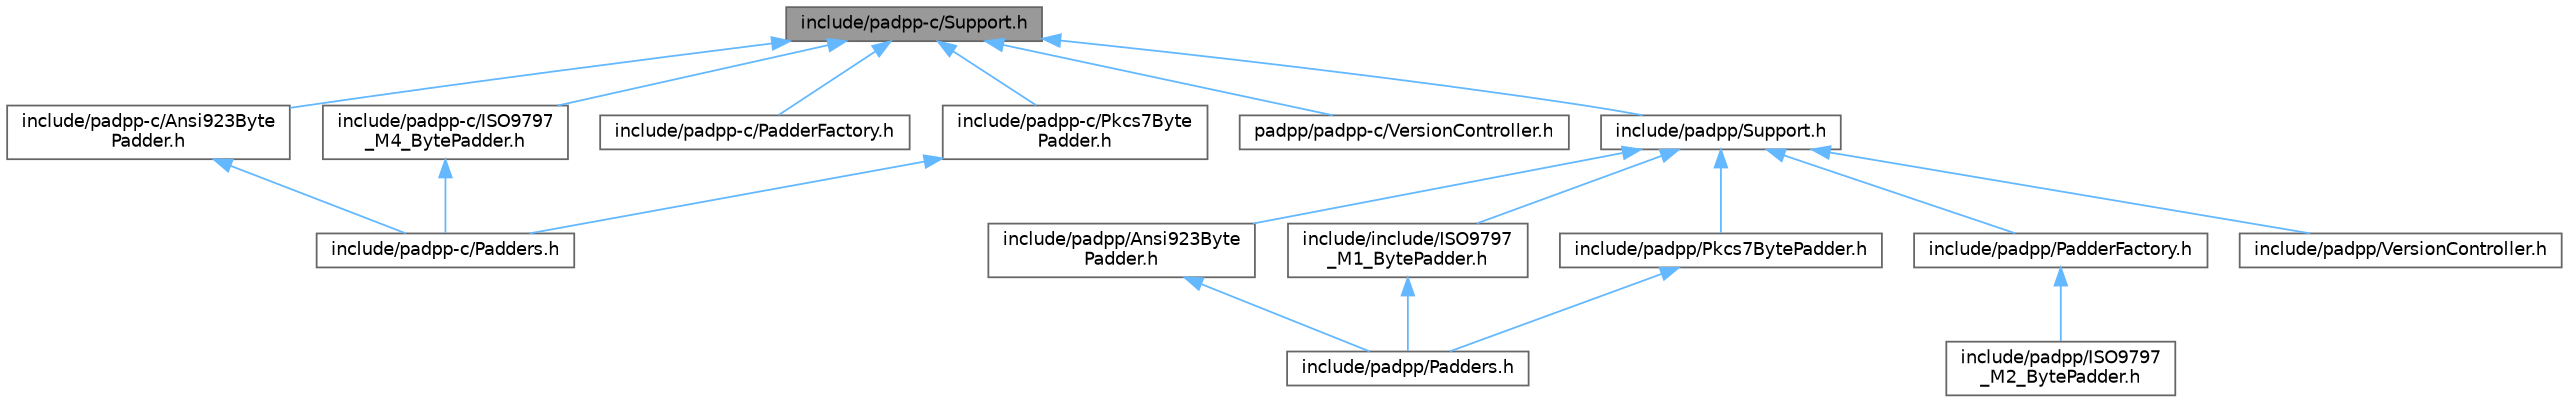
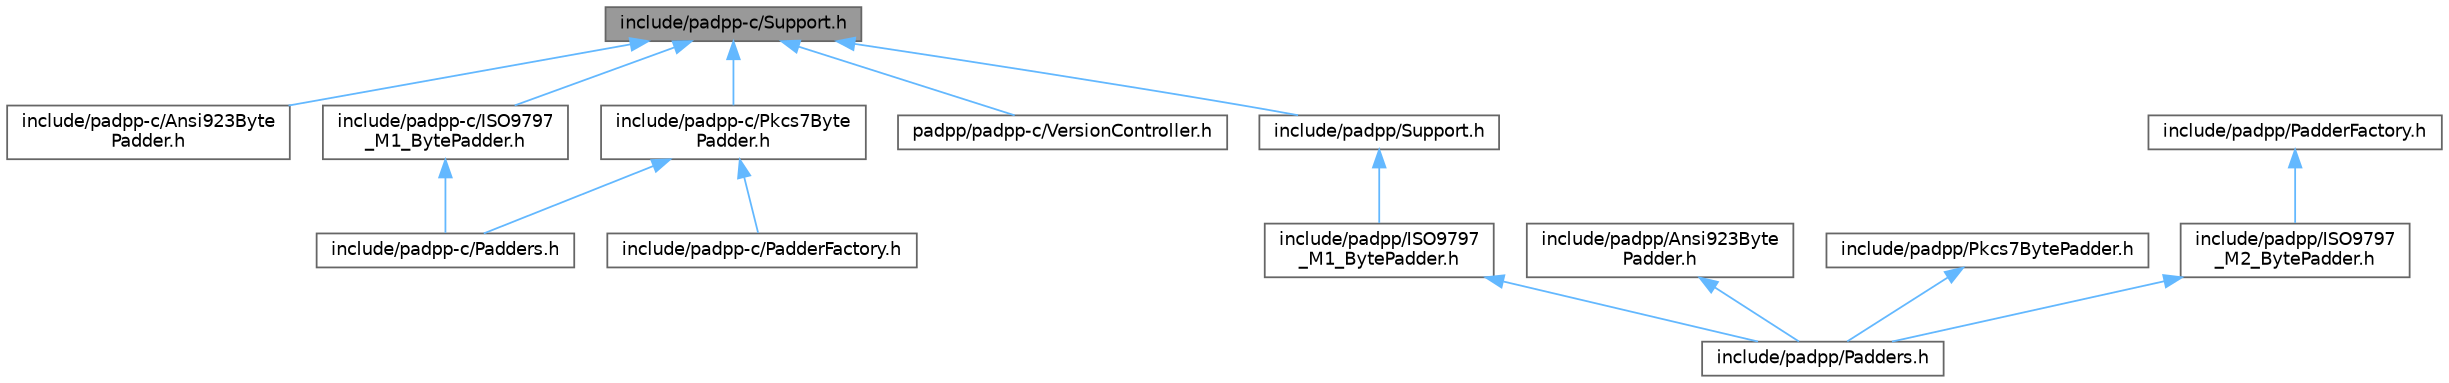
(827, 83) -> (751, 205)
(445, 132) -> (445, 132)
(1438, 188) -> none
(1899, 194) -> none
(318, 200) -> none
(1721, 200) -> none
(1408, 250) -> (1379, 250)
(2401, 250) -> none
none -> (2028, 311)
